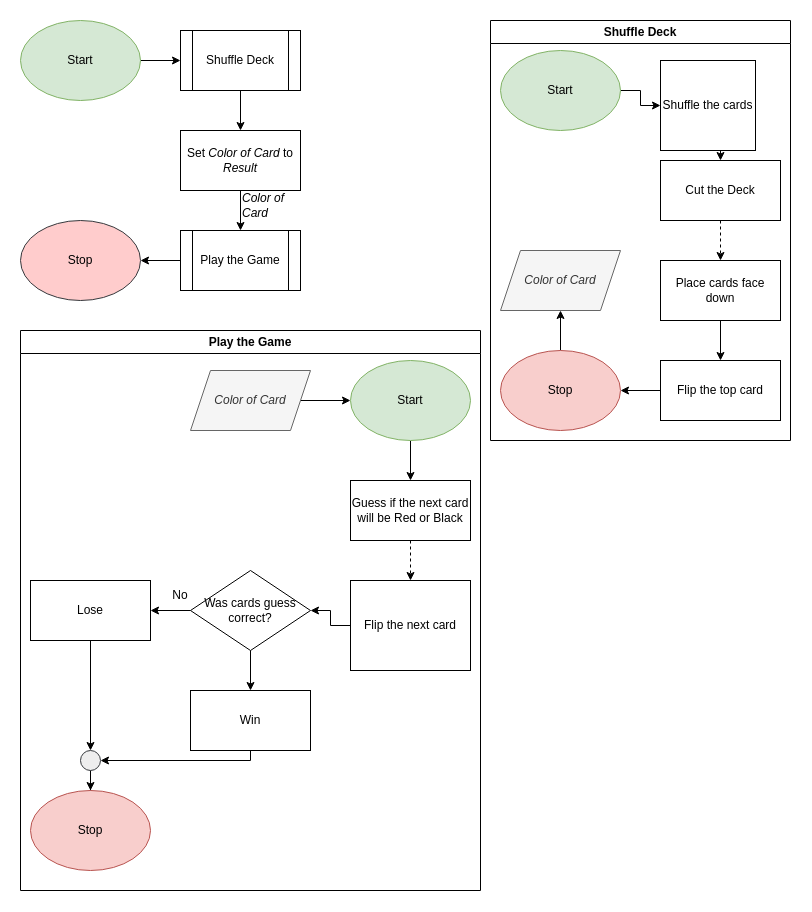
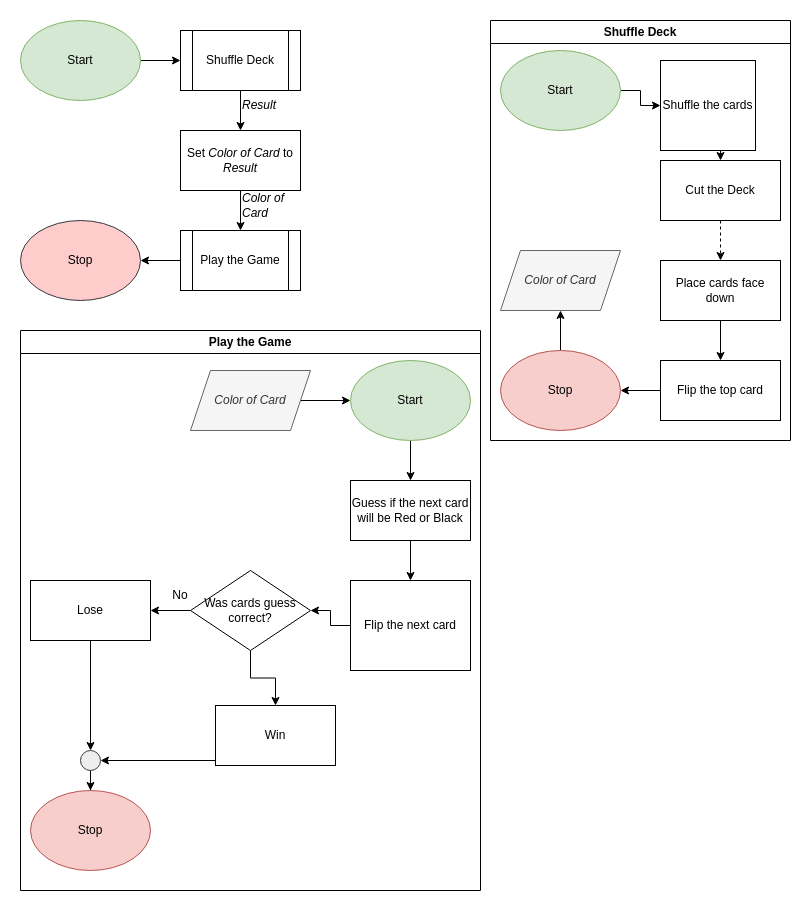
none -> (271, 106)
(411, 557) -> (411, 557)
(251, 721) -> (276, 736)
